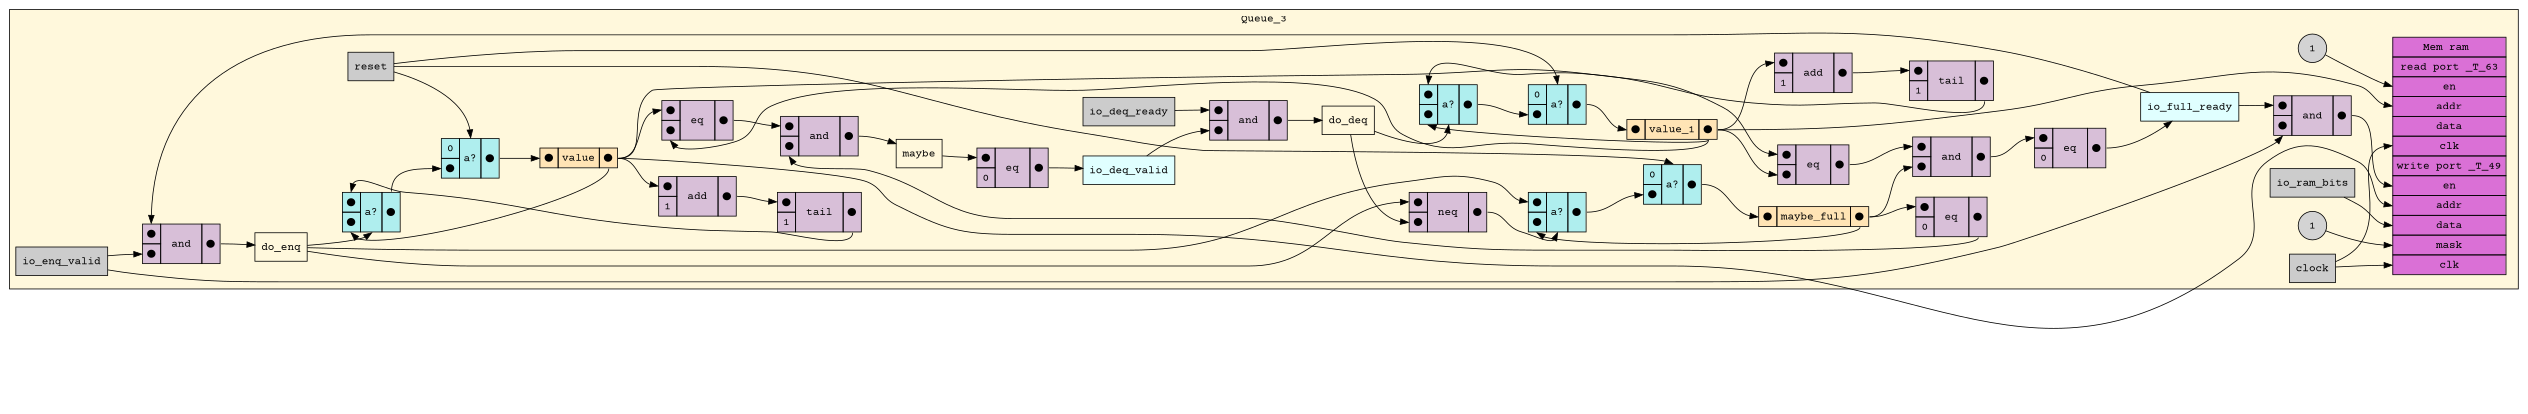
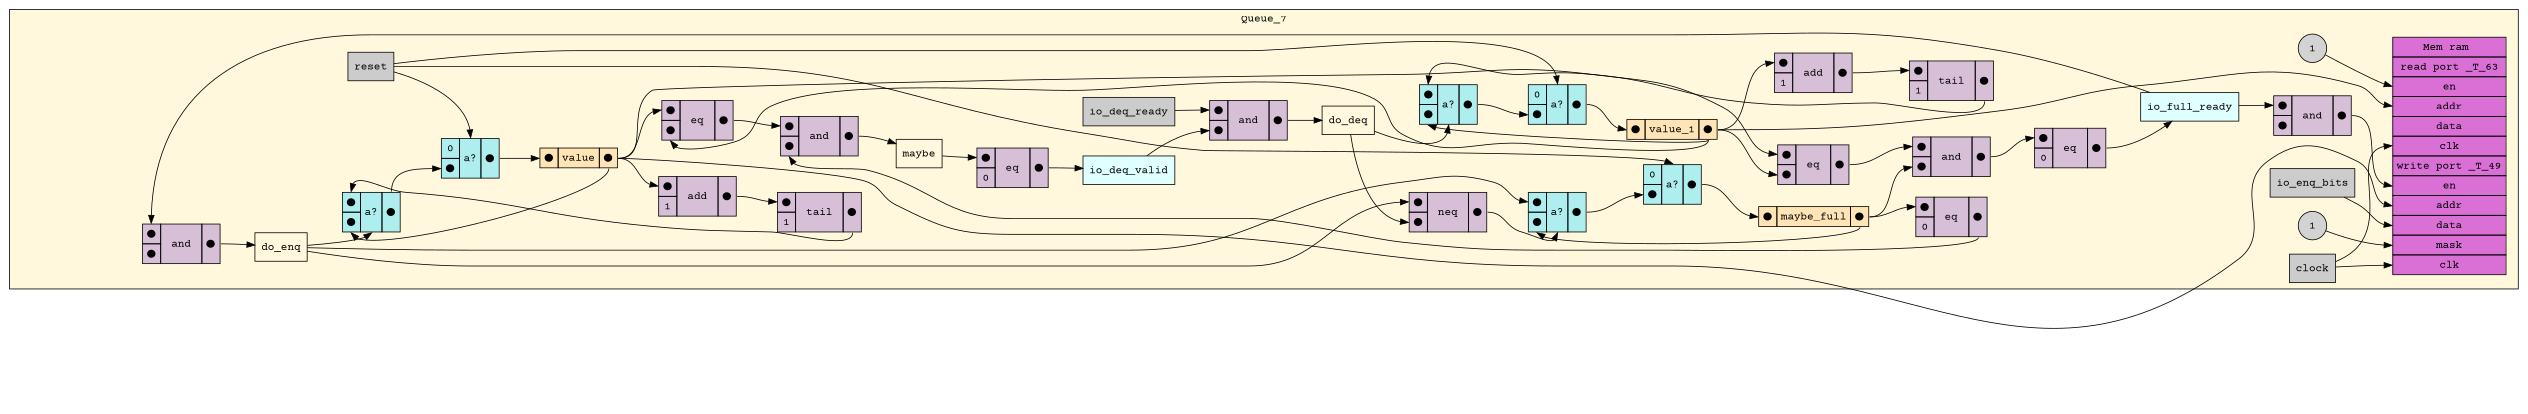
(1264, 19) -> (1264, 19)
(2312, 183) -> (2312, 183)
(62, 261) -> none
